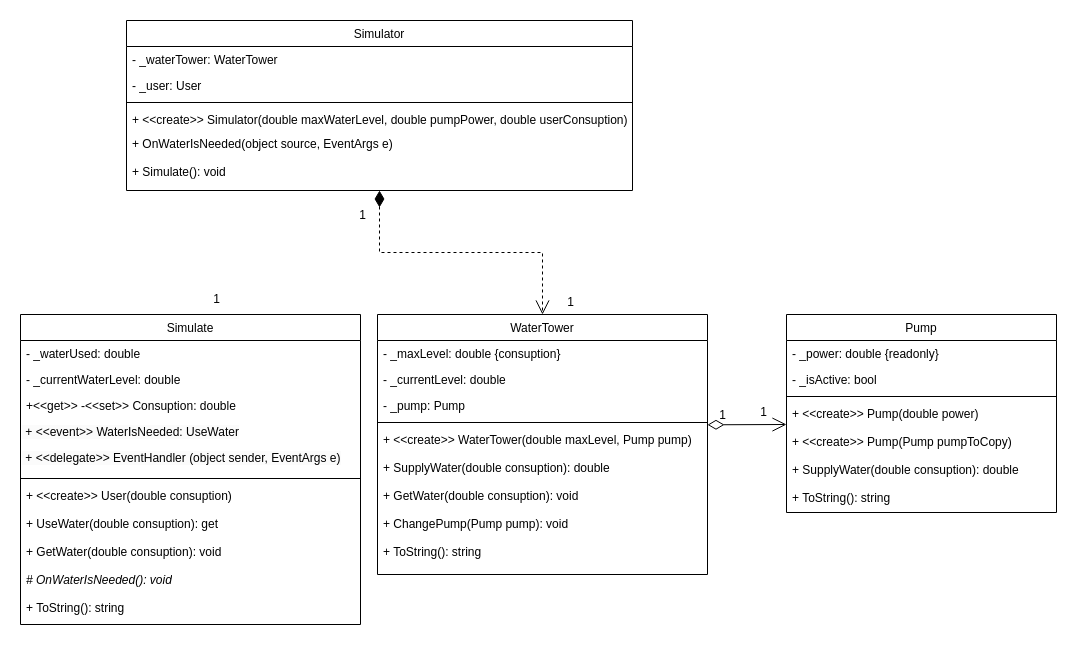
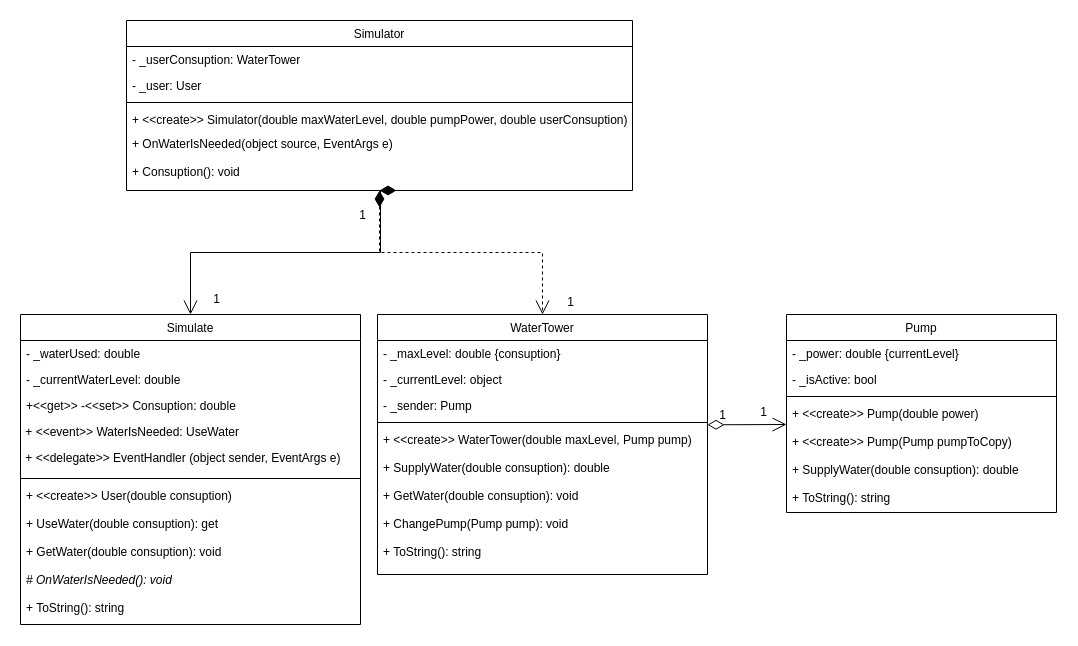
(214, 60) -> (226, 60)
(184, 173) -> (192, 173)
none -> (255, 253)
(876, 354) -> (890, 354)
(456, 380) -> (457, 380)
(425, 406) -> (432, 406)
